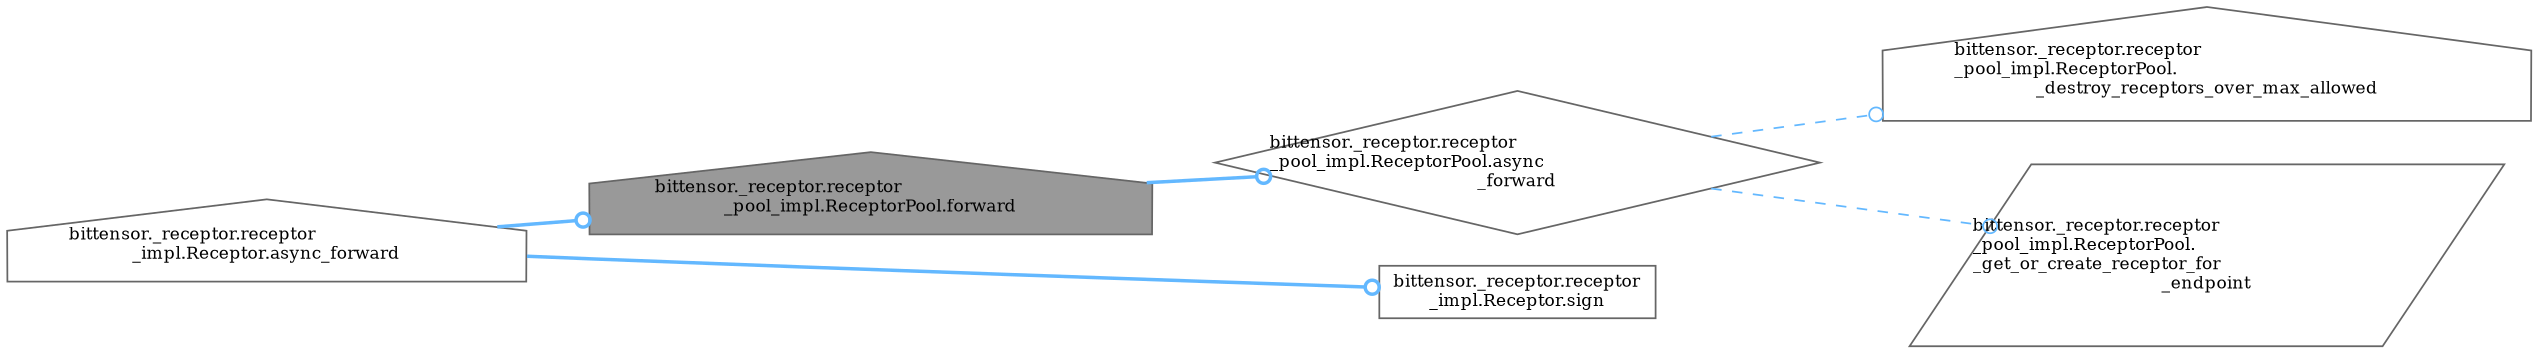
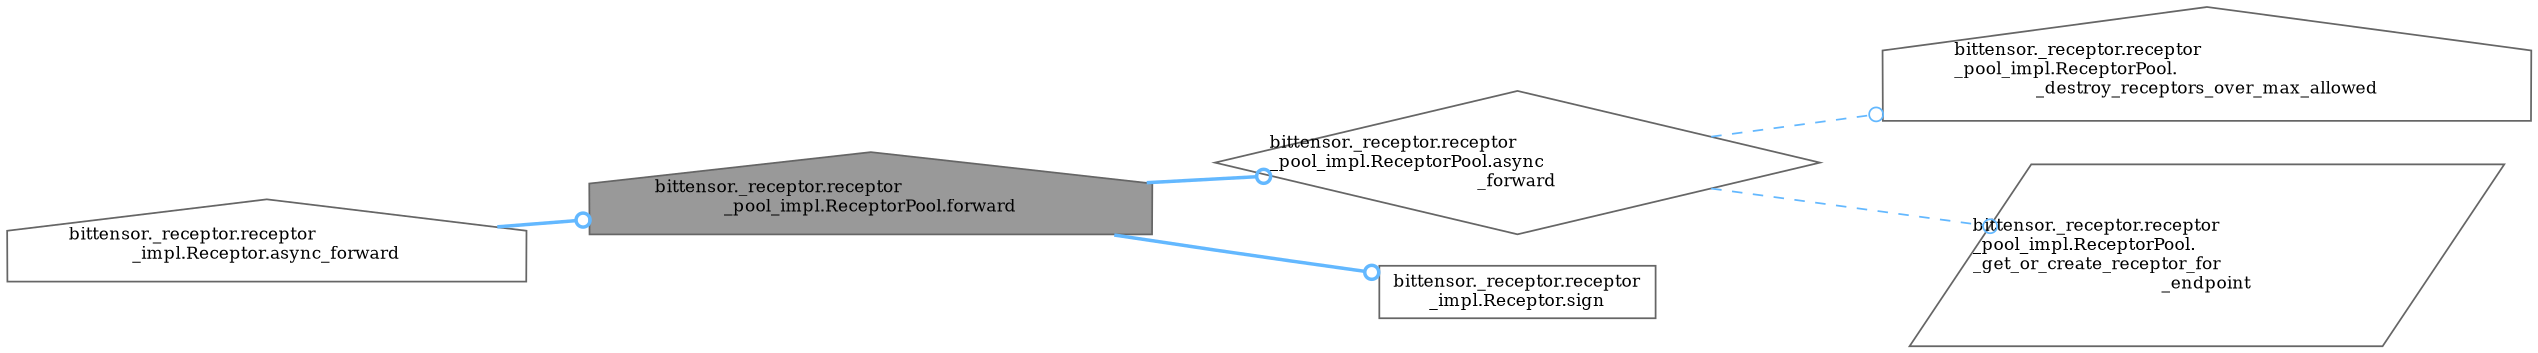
(946, 272) -> (1239, 254)
